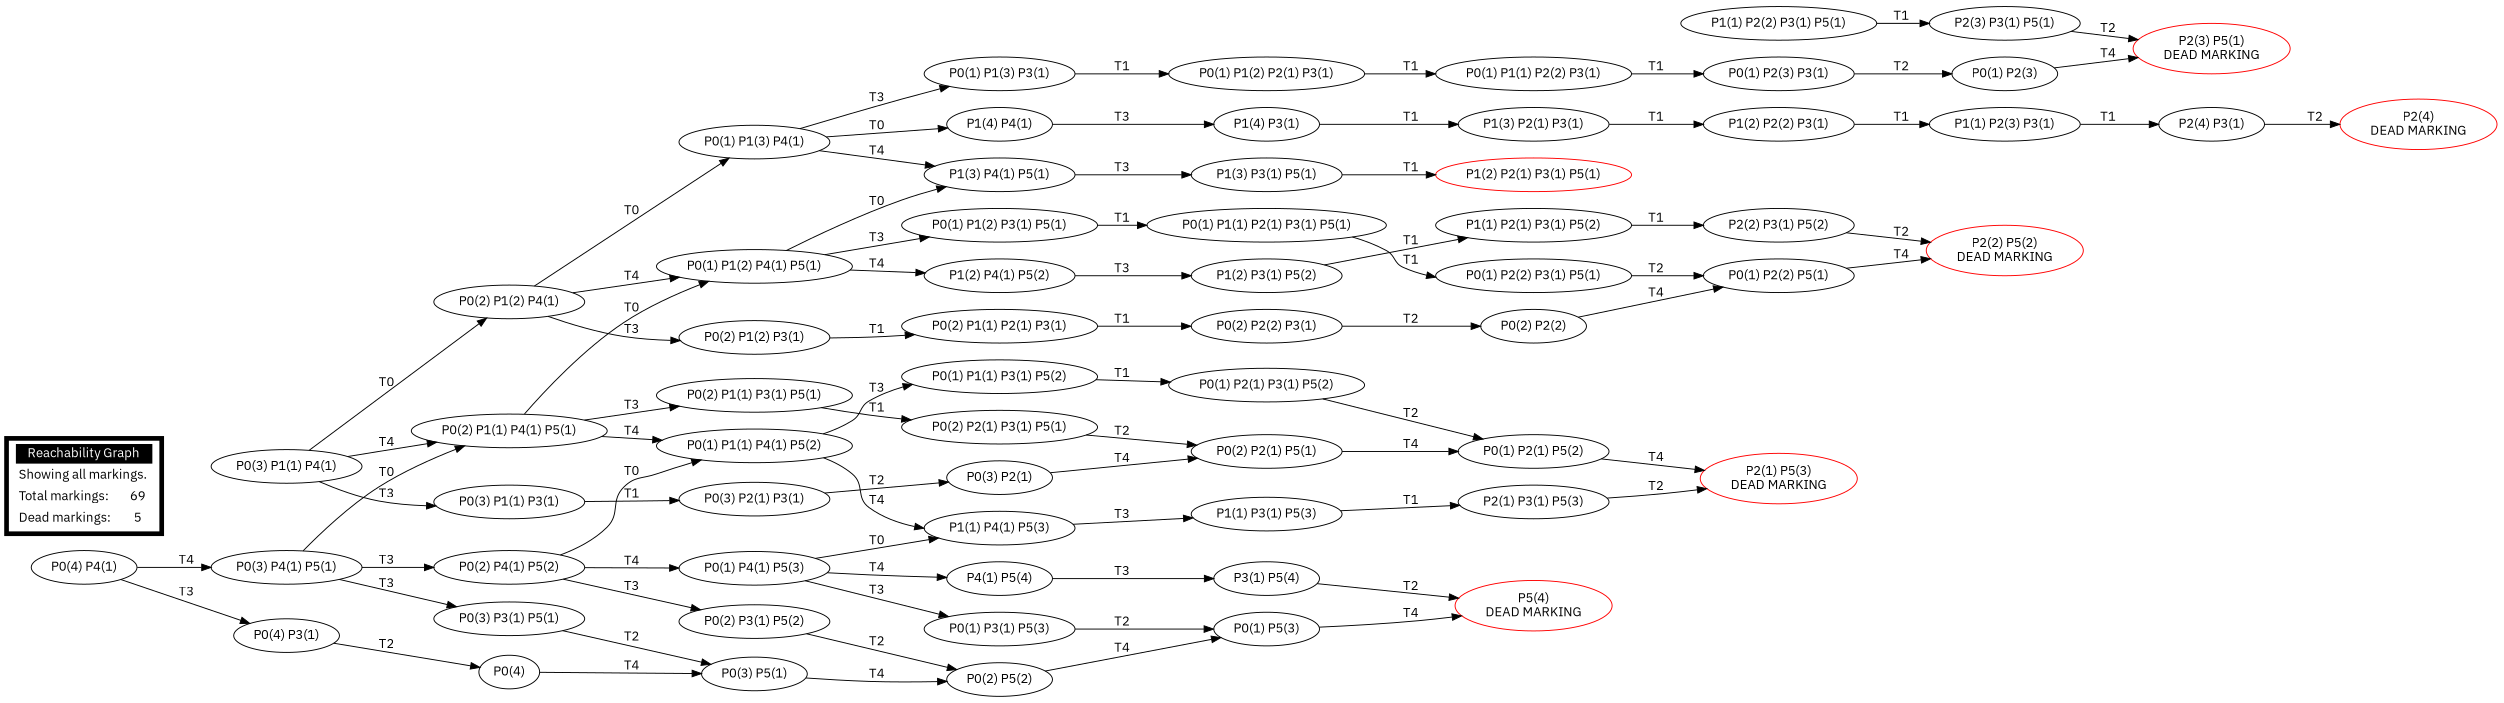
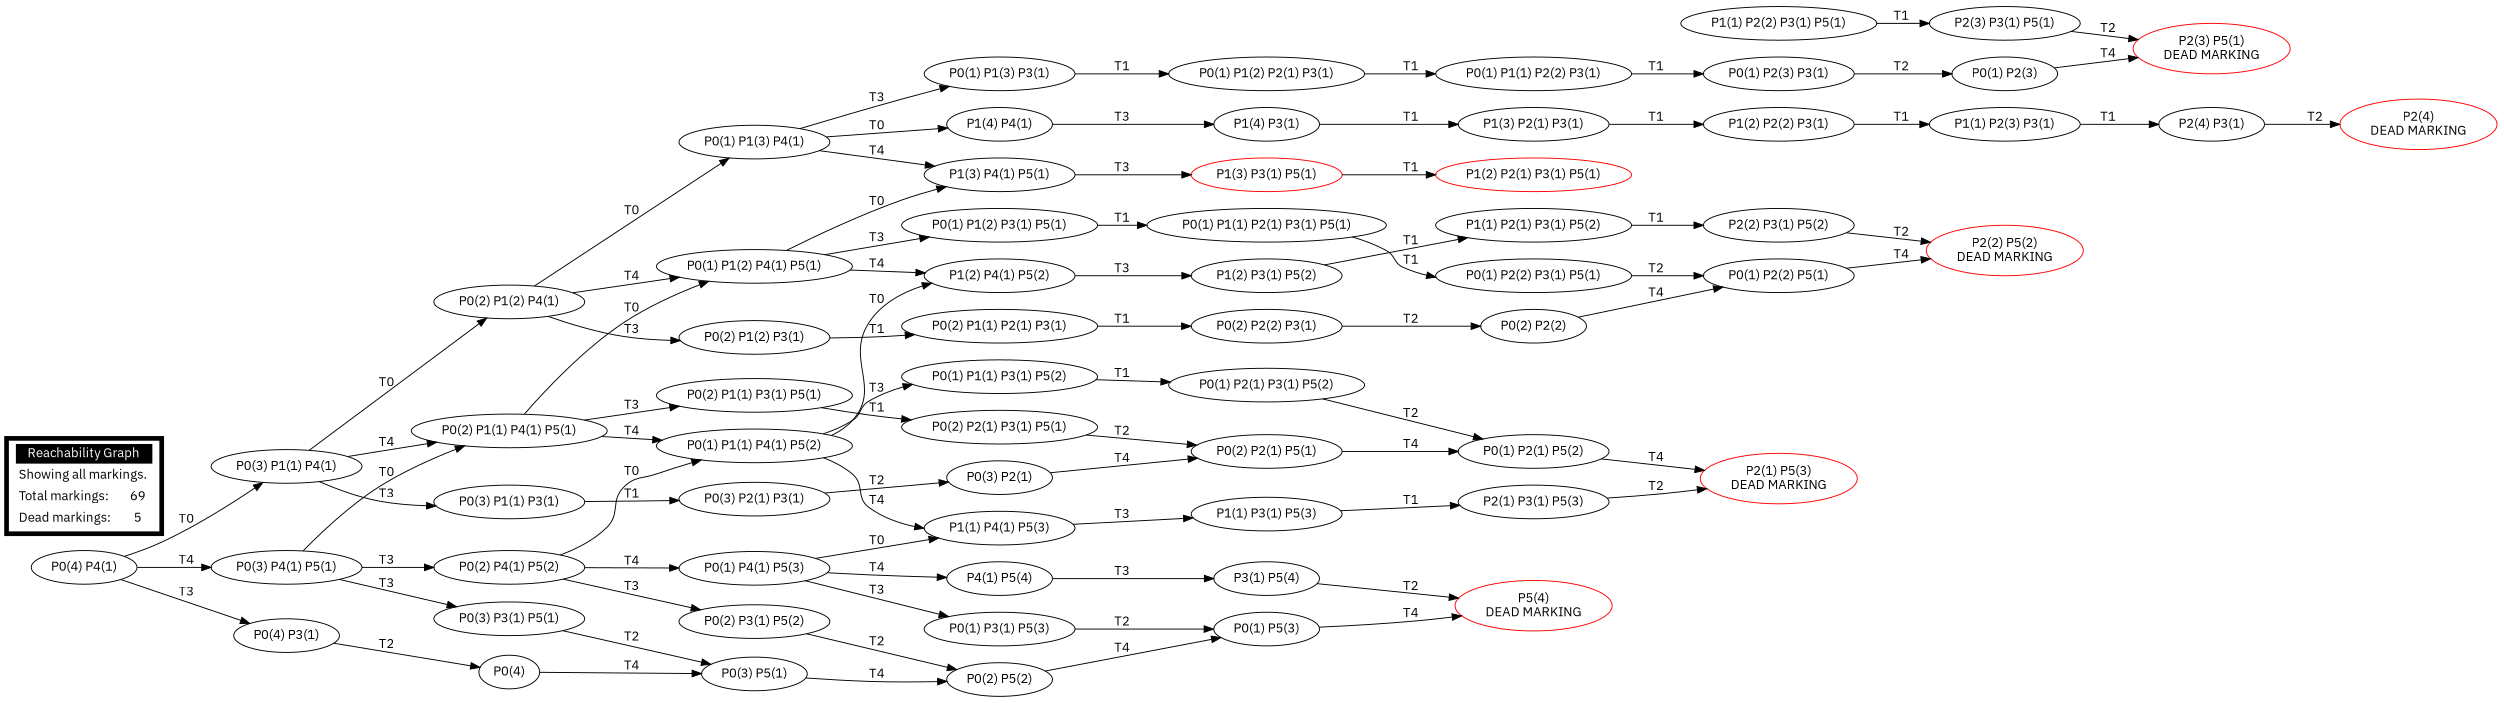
(1267, 175) -> (1267, 175)
none -> (861, 352)
none -> (192, 527)
